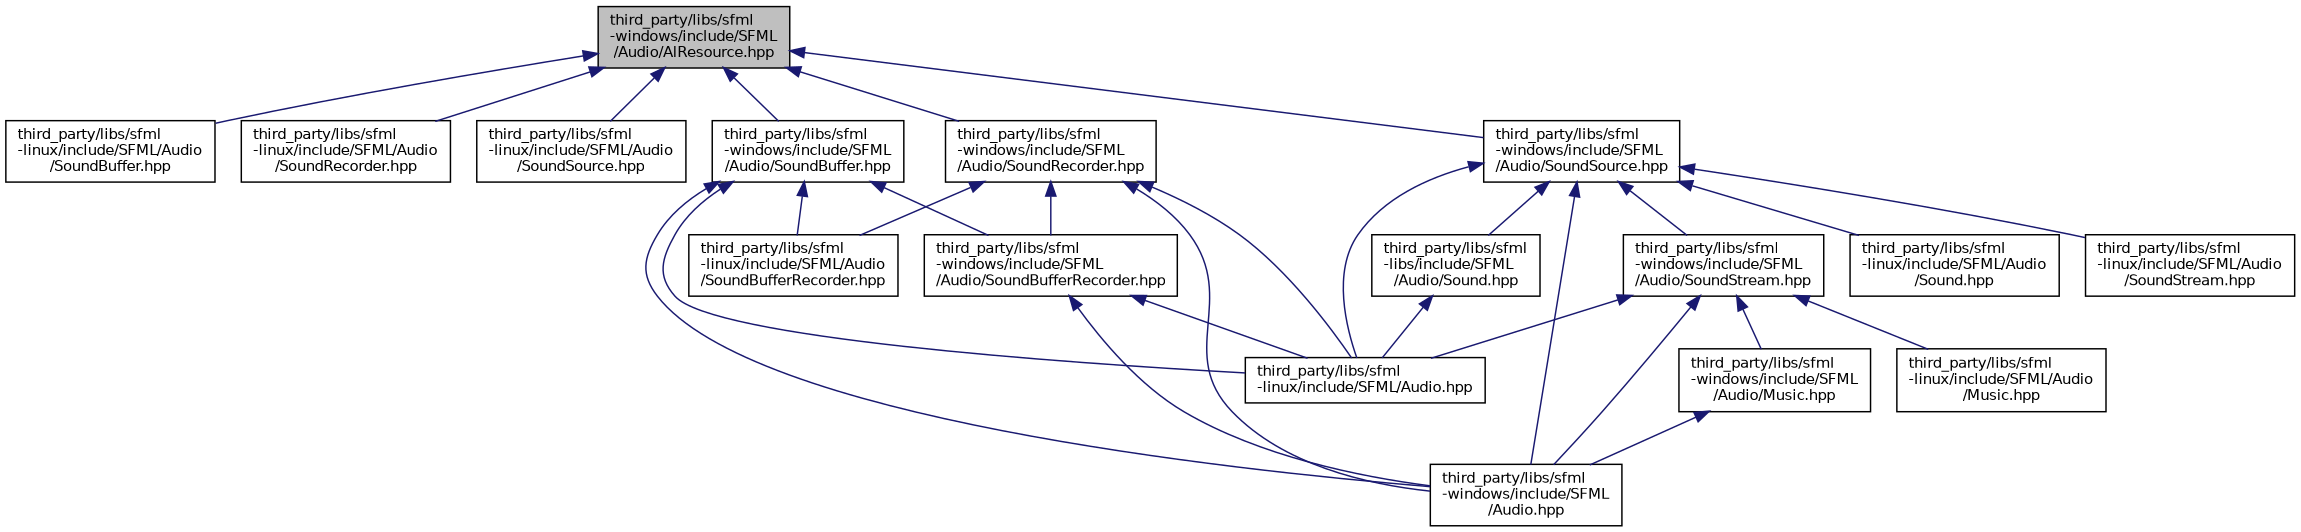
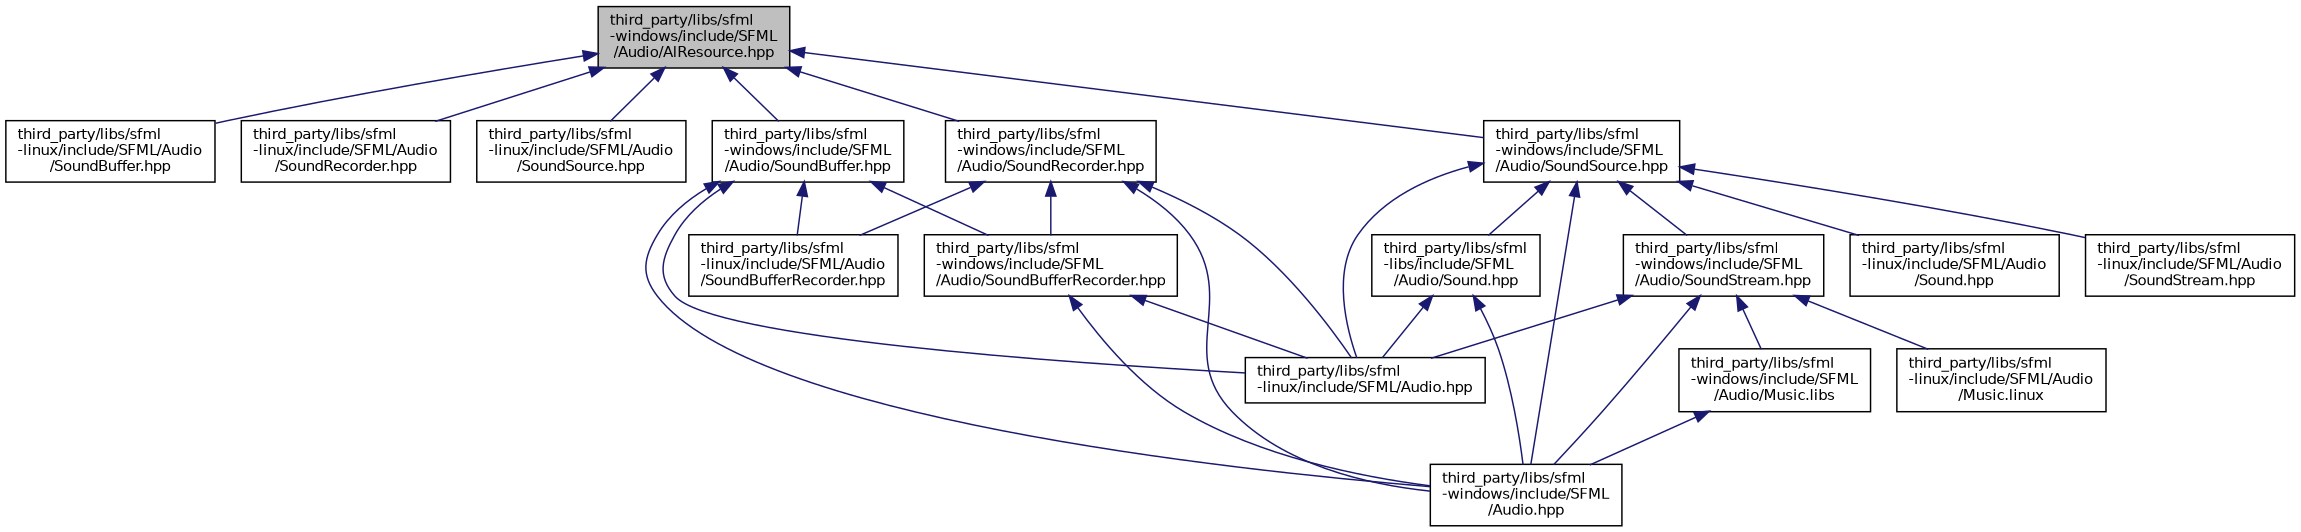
(1775, 380) -> (1775, 380)
(2001, 380) -> (2001, 380)
none -> (1509, 385)
